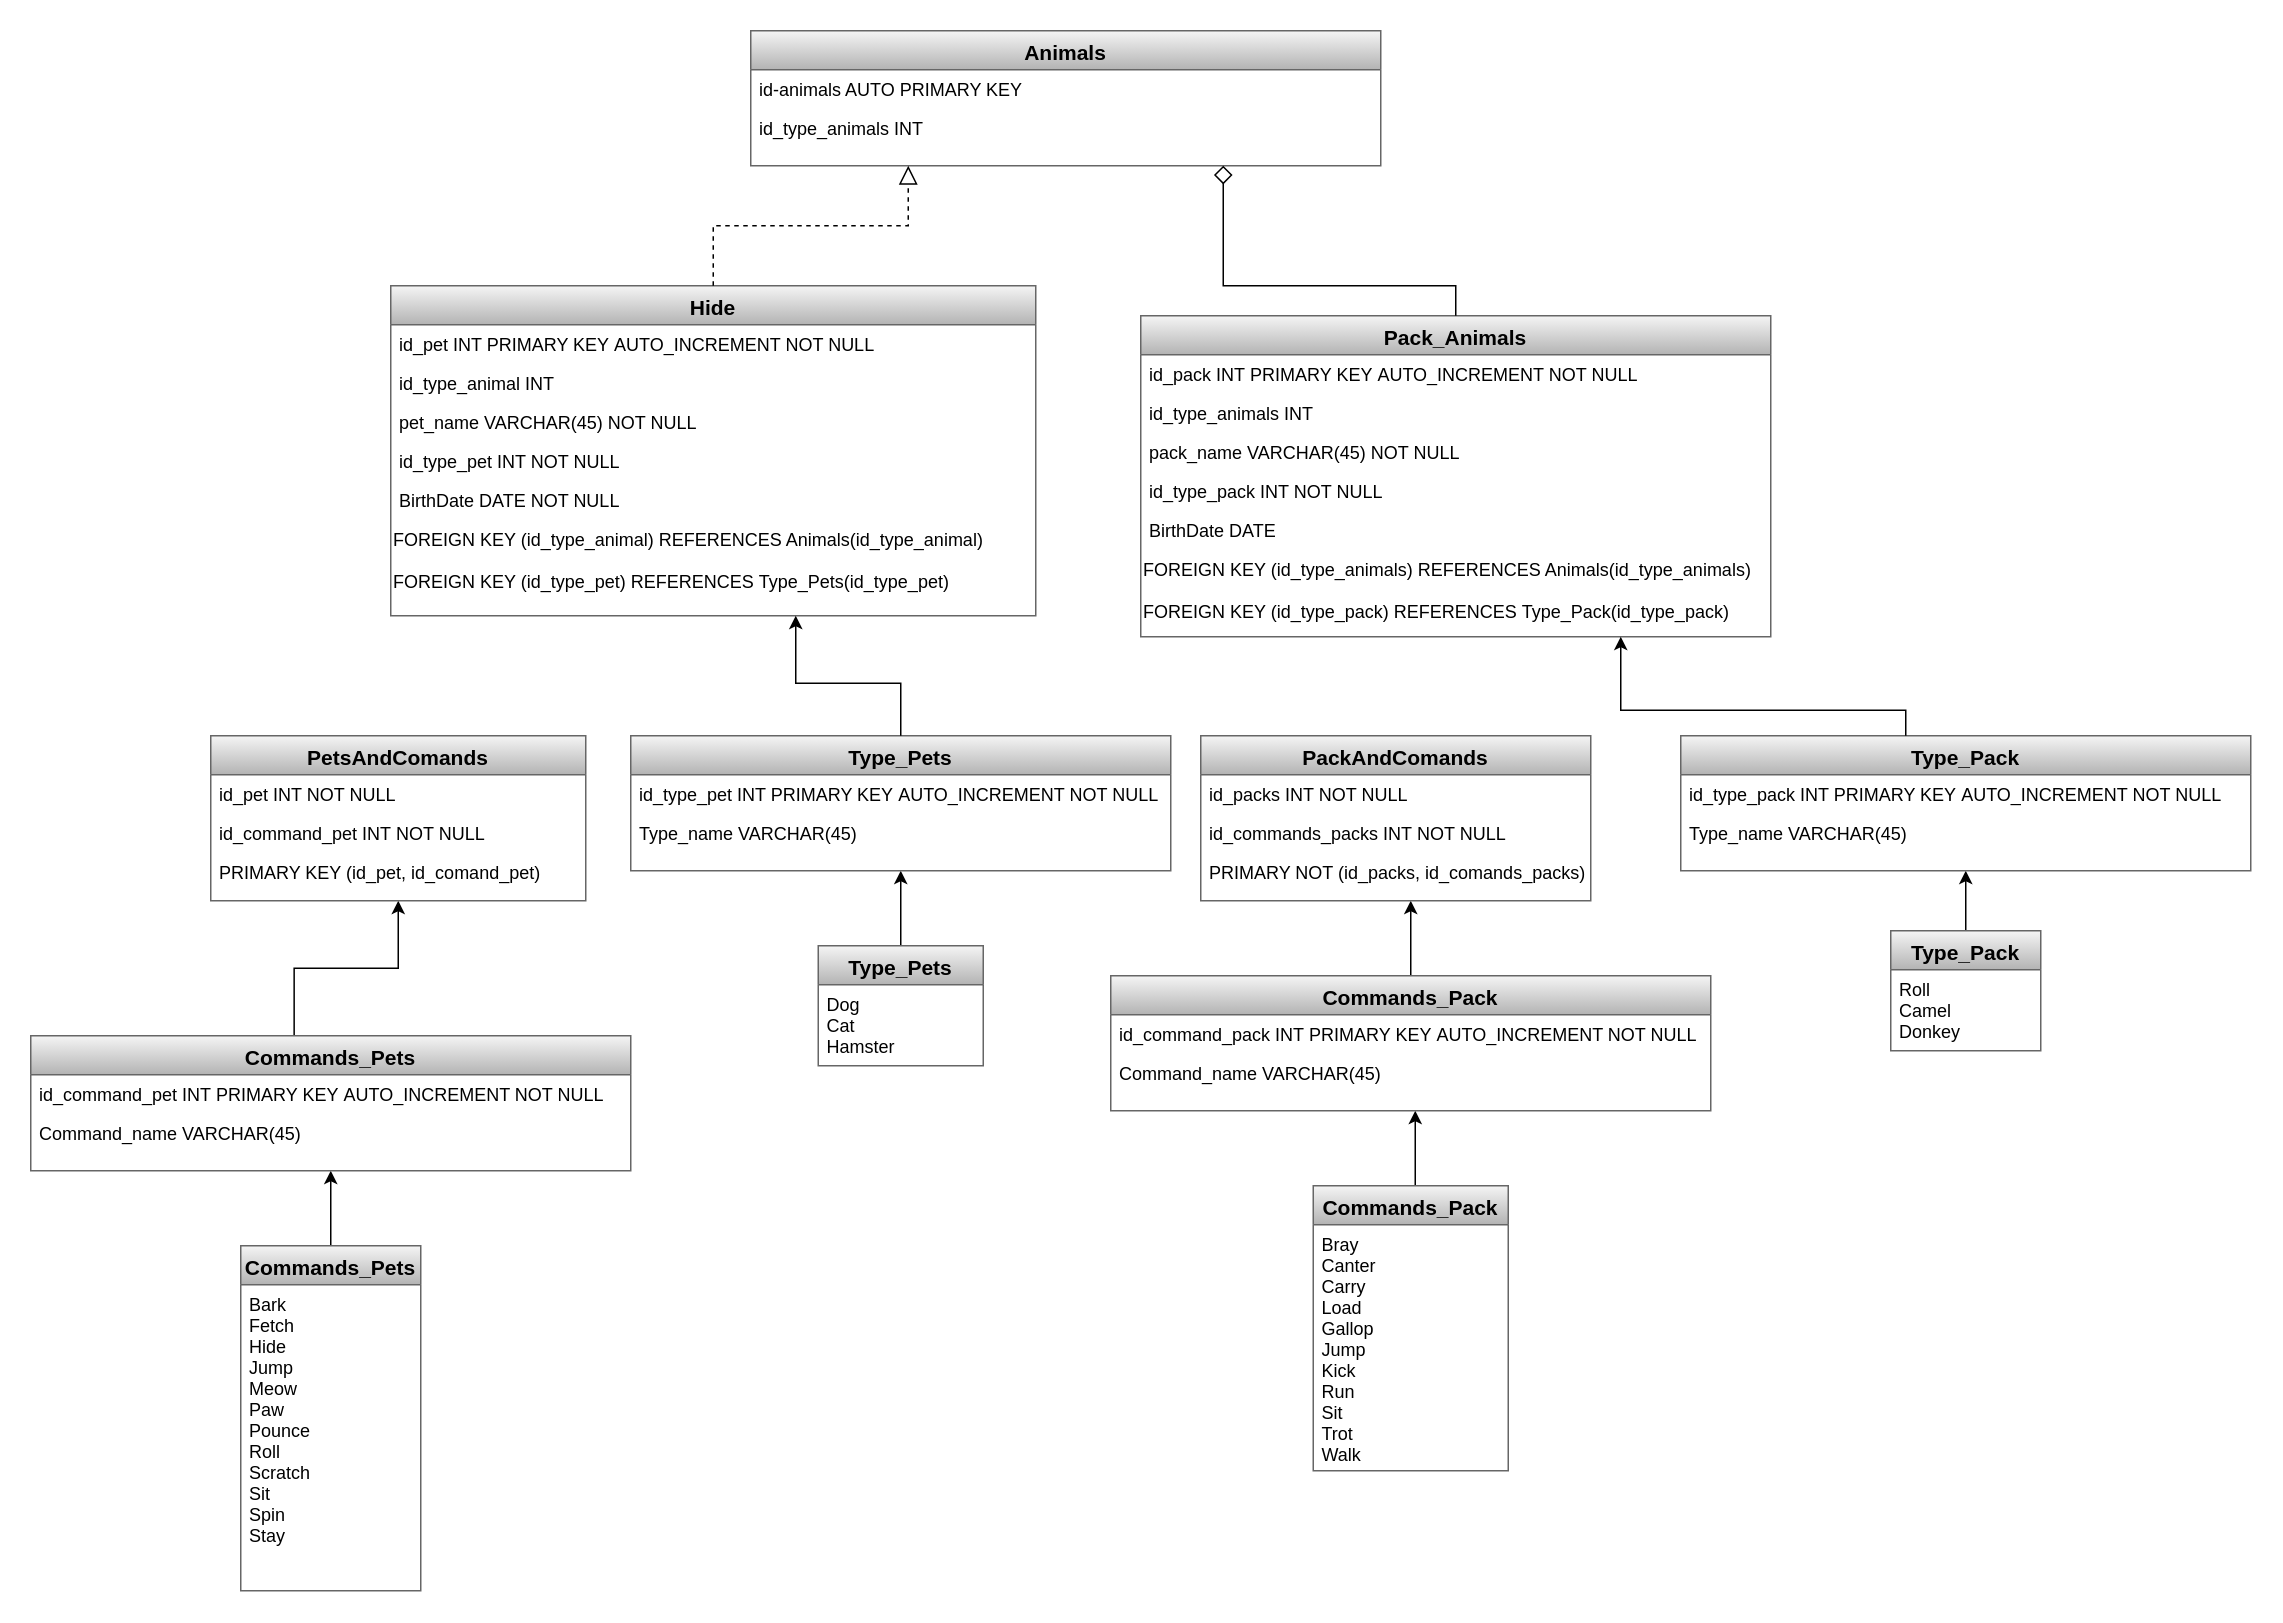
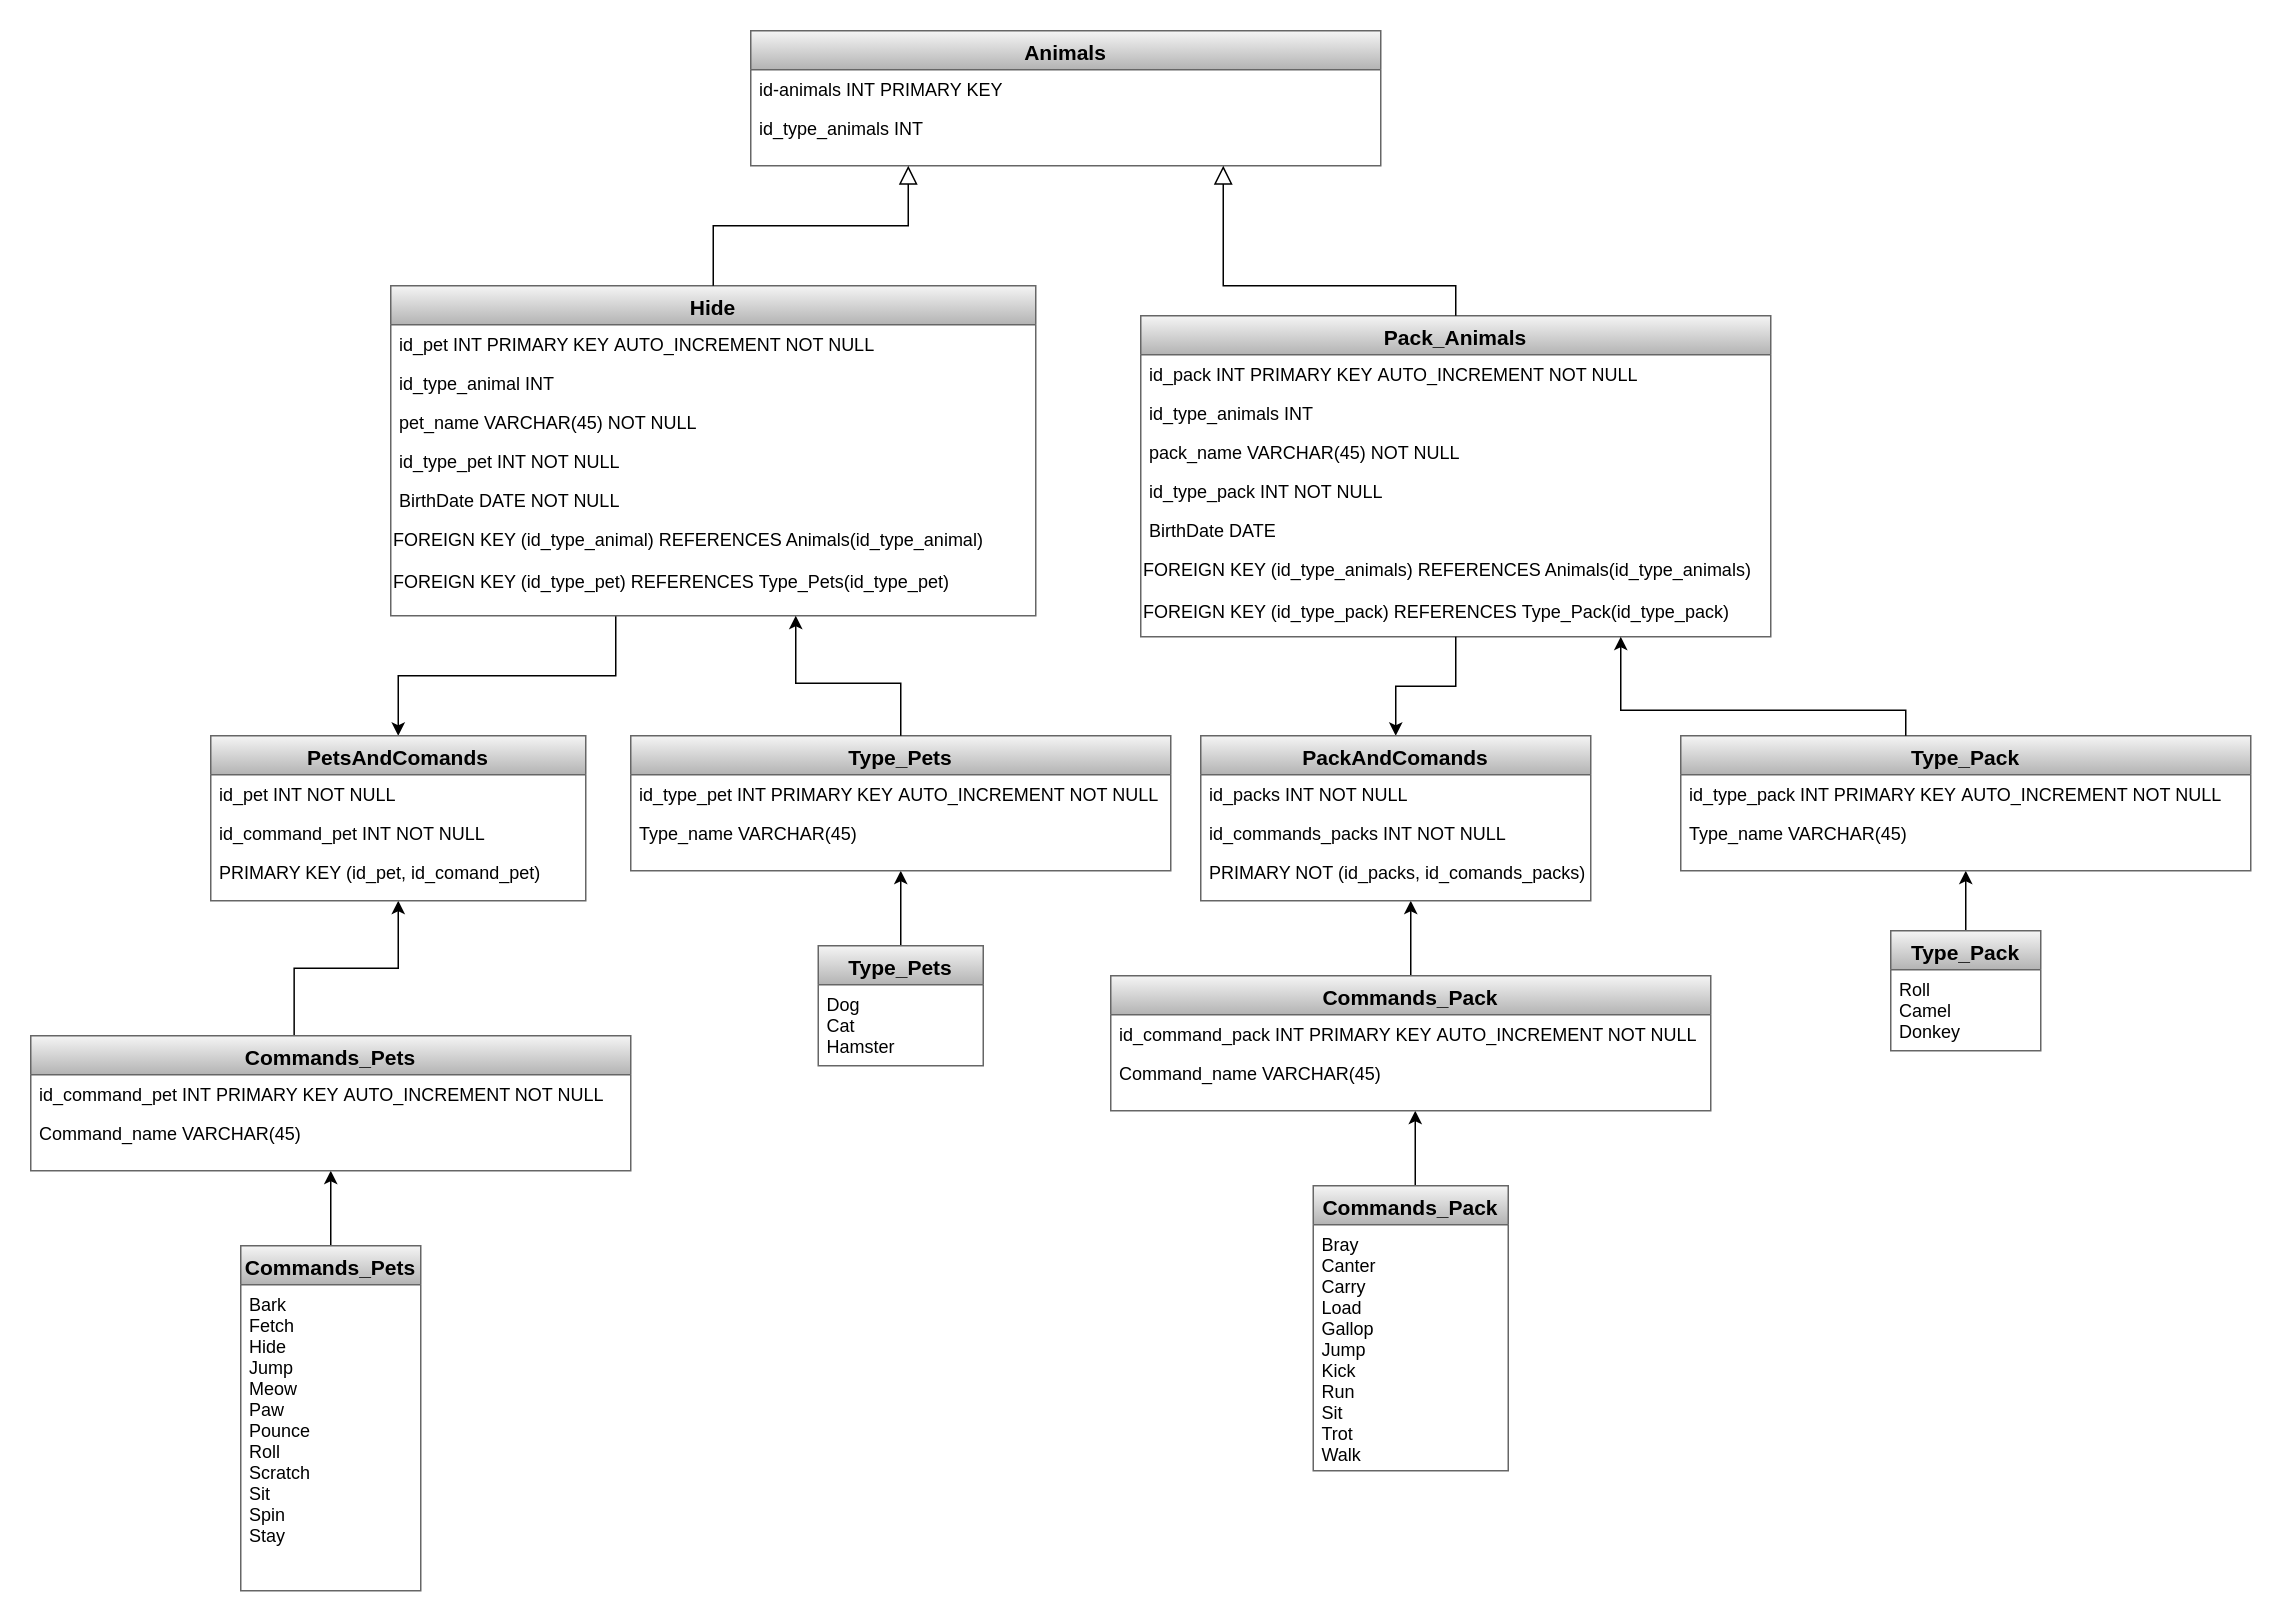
(883, 90) -> (878, 90)
(1223, 185) -> (1223, 185)
(803, 226) -> (803, 226)
none -> (512, 676)
none -> (1430, 686)
